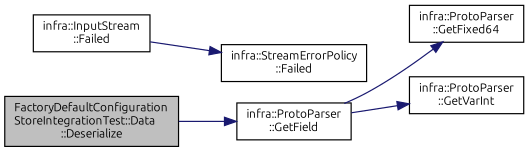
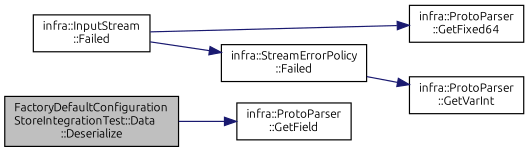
(390, 79) -> (274, 29)
(374, 109) -> (382, 79)
